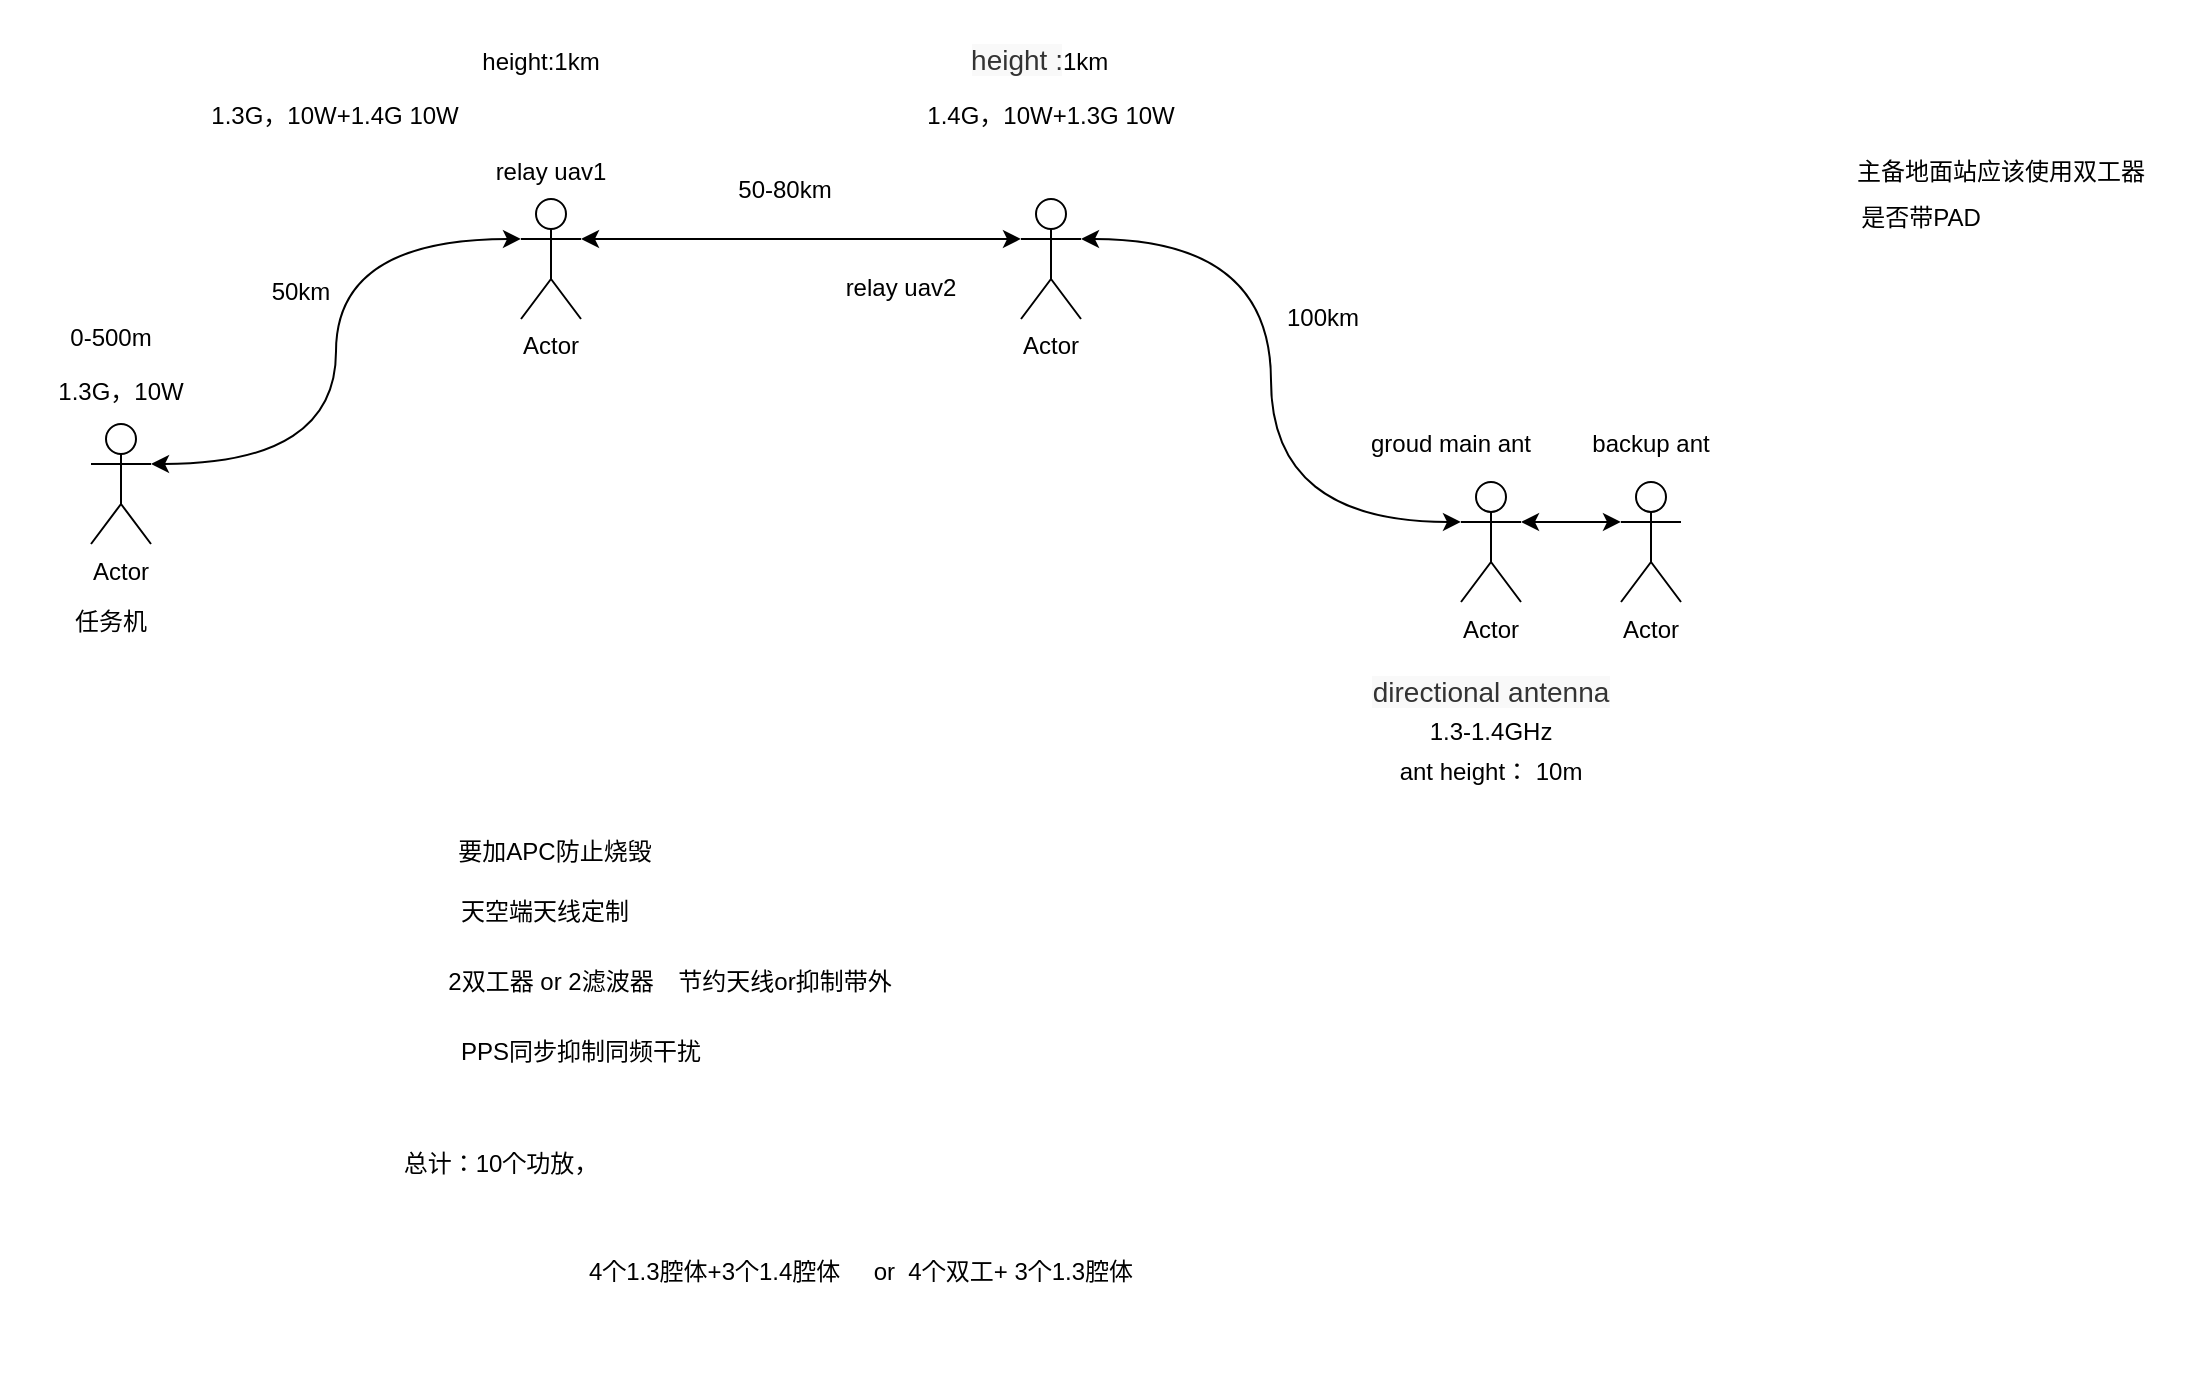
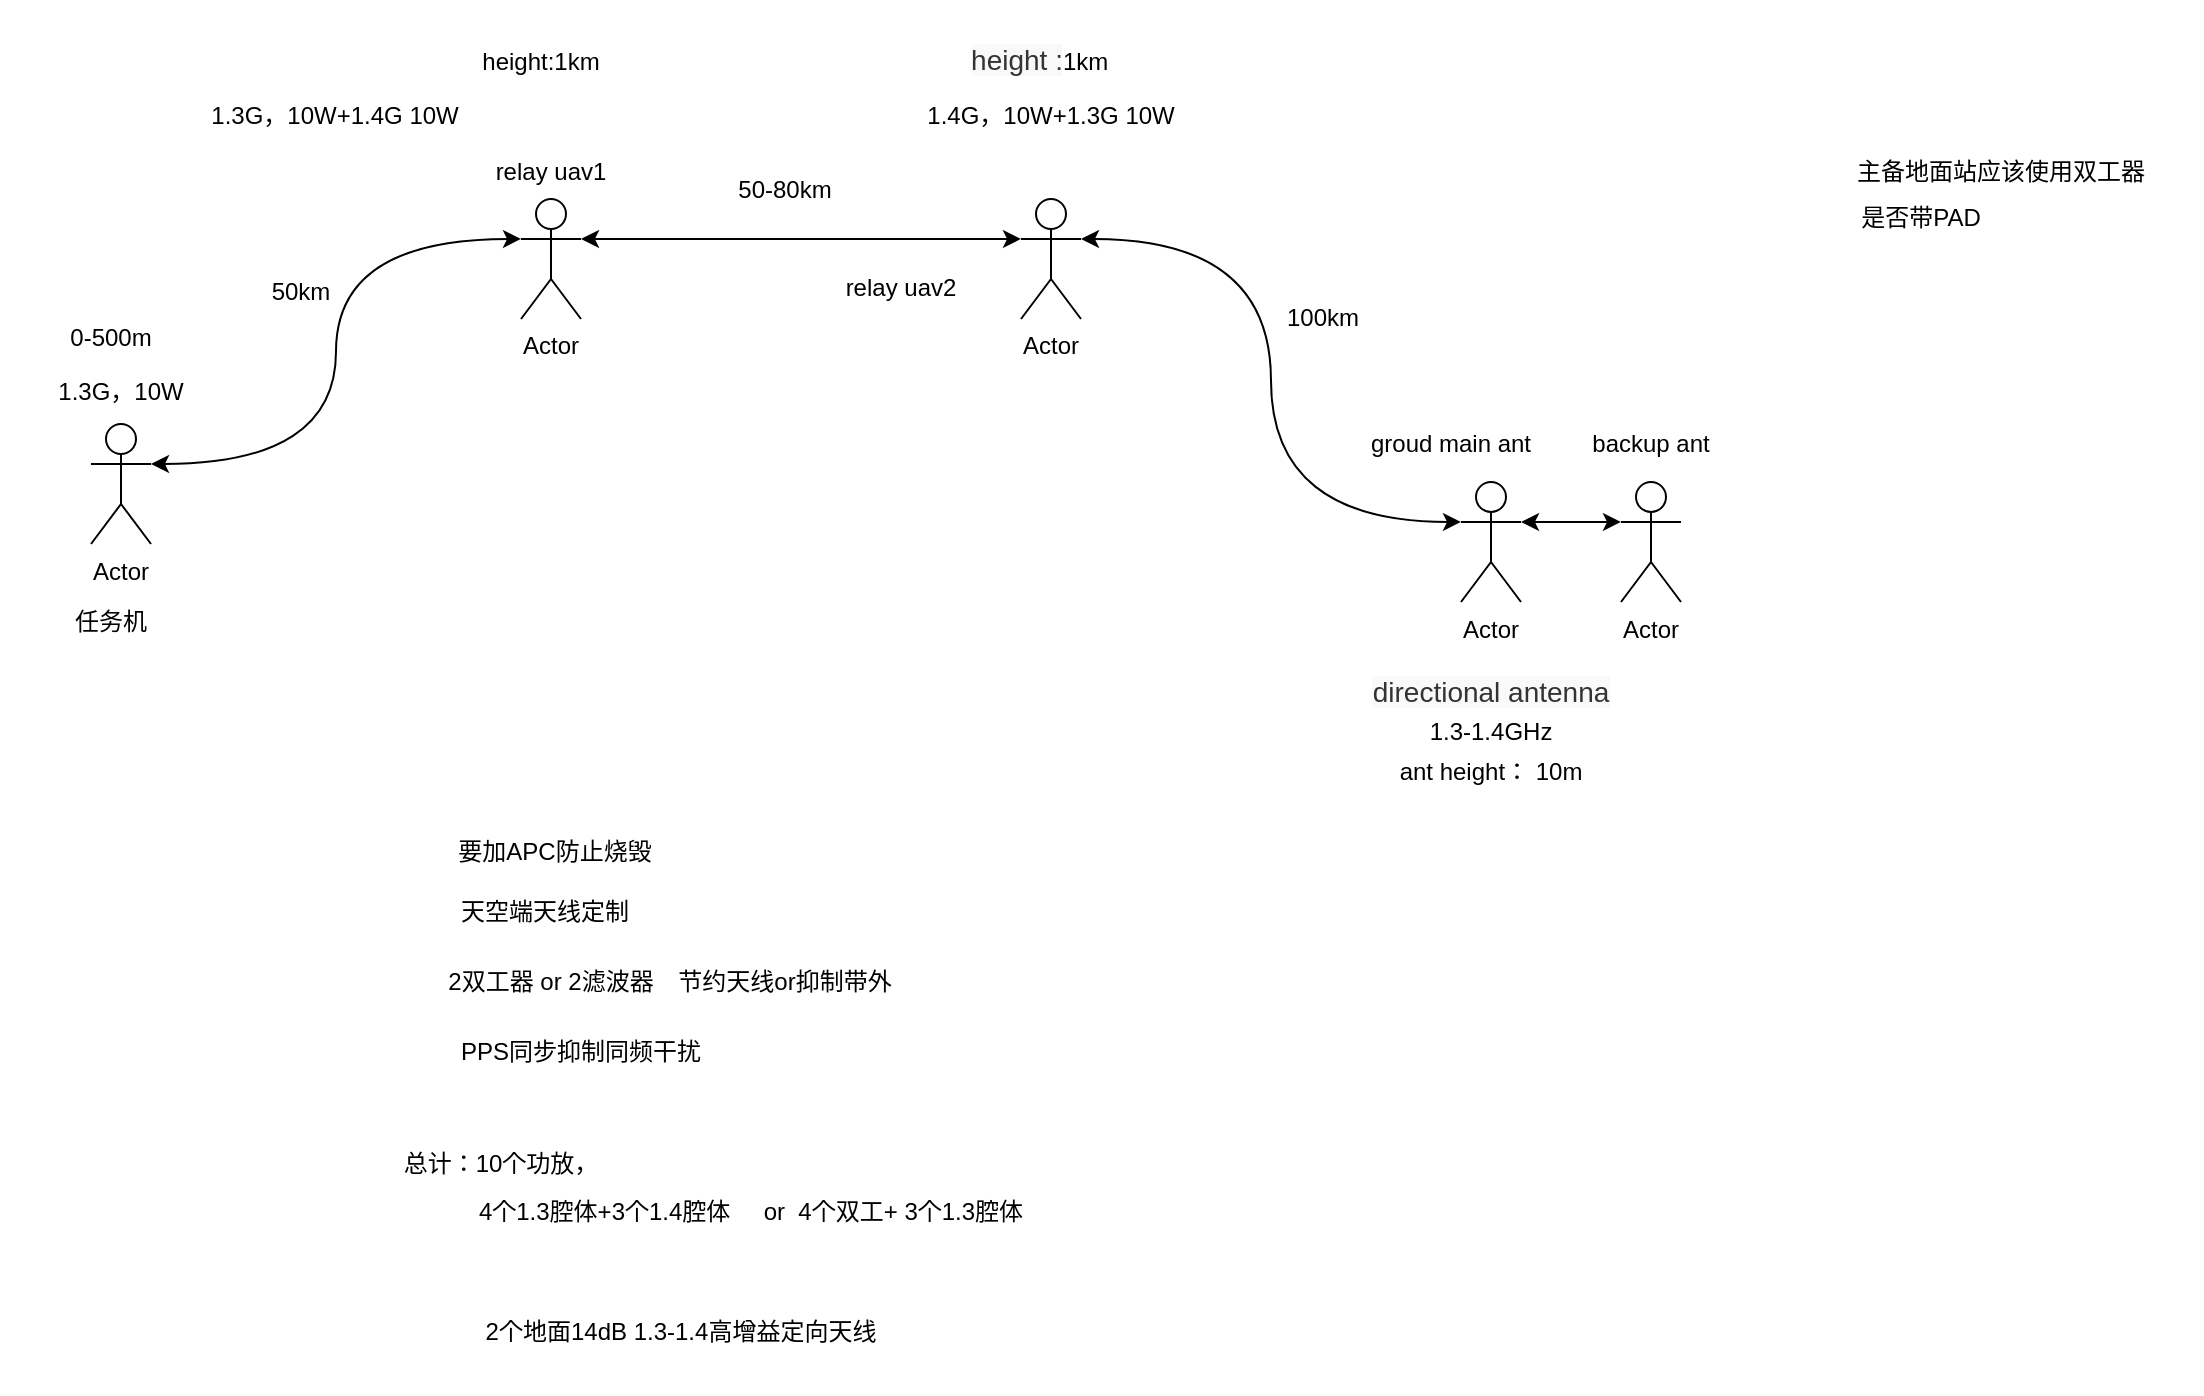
(861, 1273) -> (751, 1213)
none -> (681, 1333)
